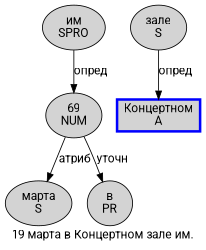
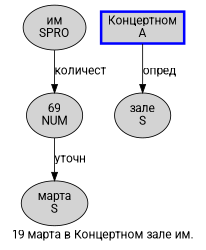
(159, 70) -> (143, 64)
(91, 72) -> (81, 72)
(75, 159) -> (71, 159)
(110, 203) -> none
